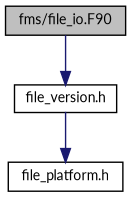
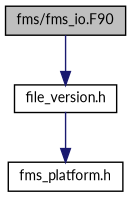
(66, 21) -> (66, 21)
(66, 177) -> (66, 177)
